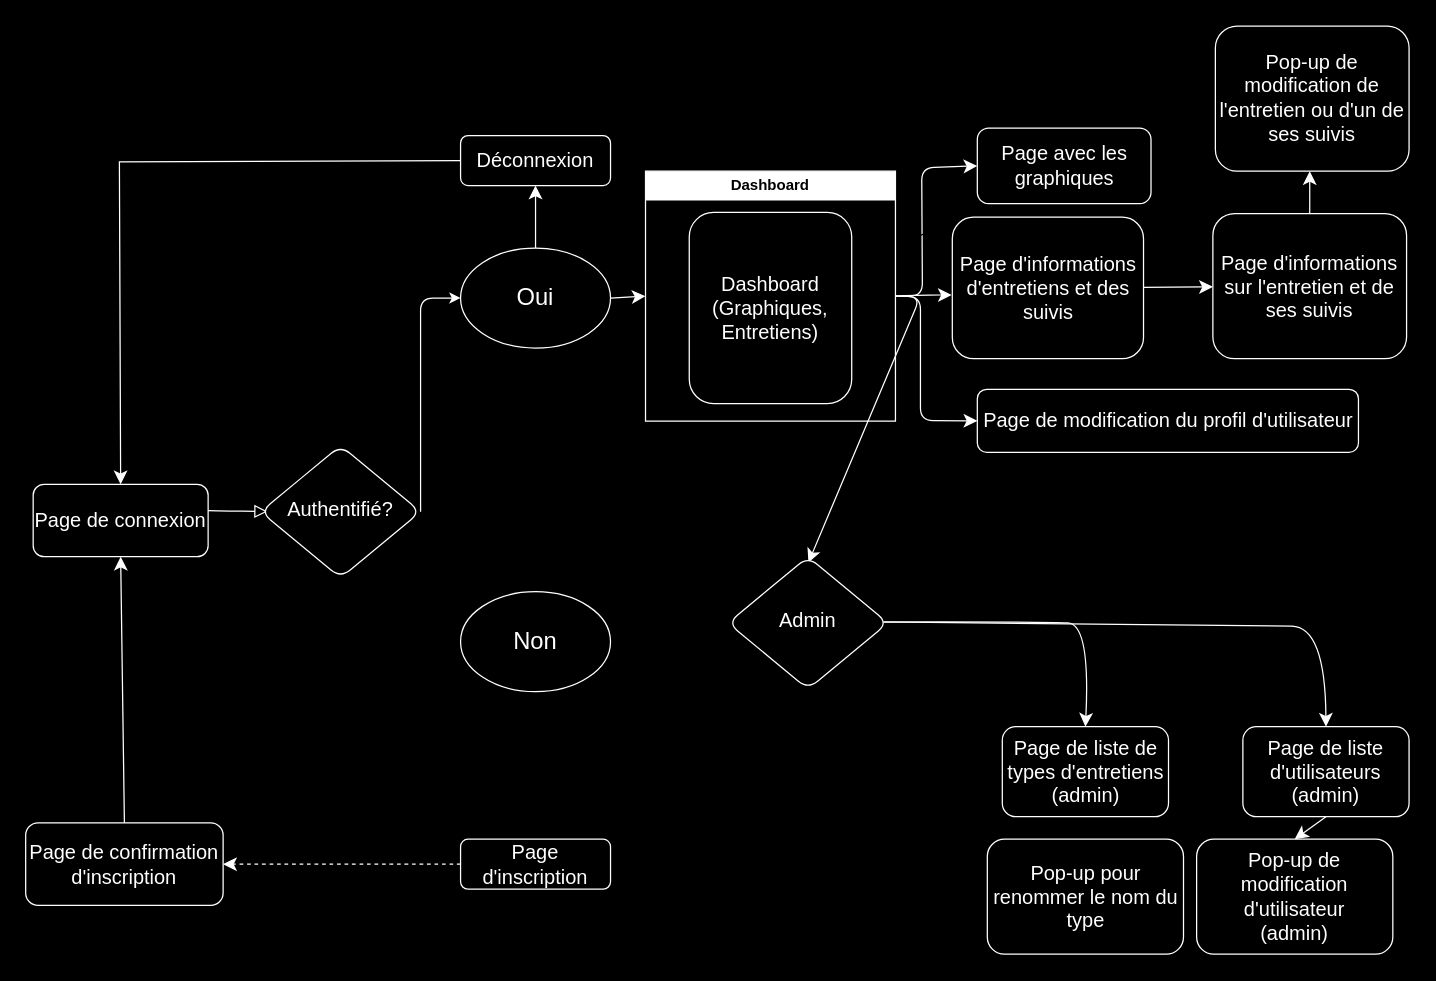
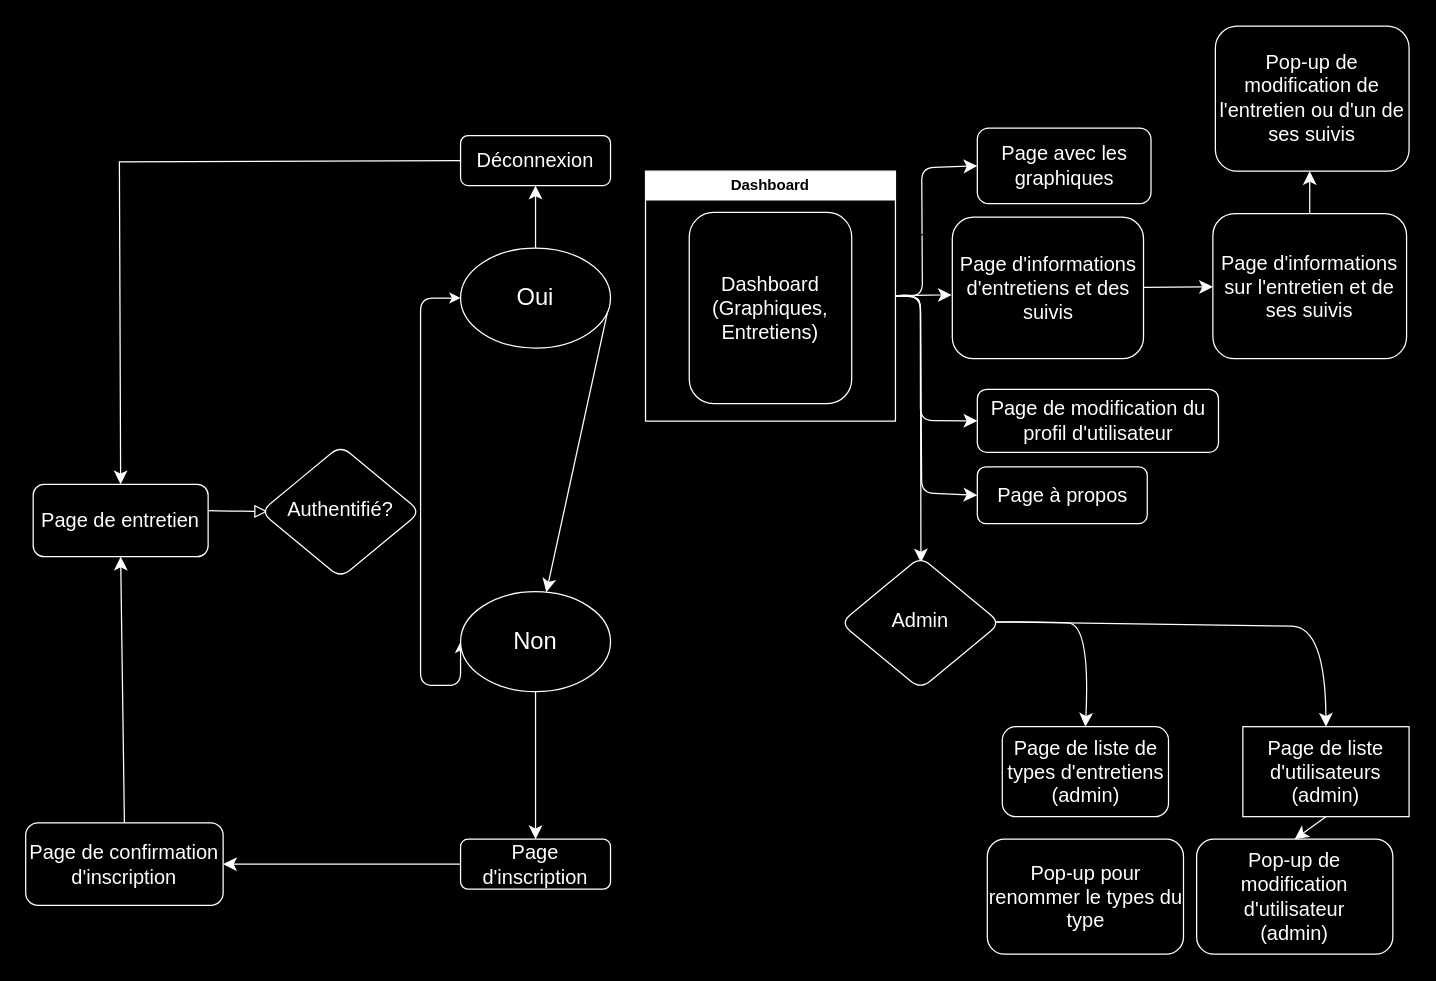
(623, 297) -> (578, 449)
(1168, 421) -> (1098, 421)
none -> (946, 494)
none -> (1063, 495)
(121, 521) -> (121, 521)
(808, 623) -> (921, 623)
none -> (421, 625)
none -> (536, 761)
(1326, 772) -> (1326, 772)
(345, 864) -> (345, 864)
(1086, 897) -> (1086, 897)
